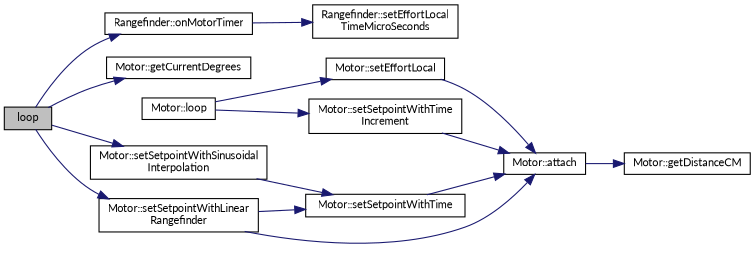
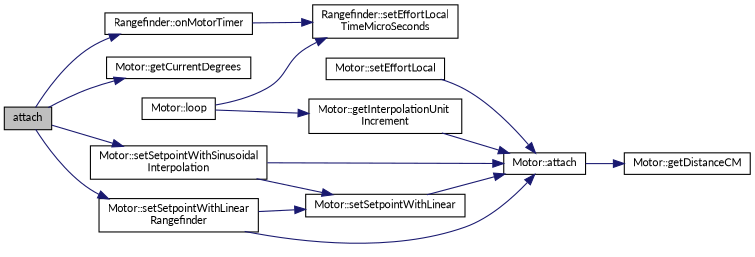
(268, 92) -> (273, 84)
(385, 116) -> (385, 116)
(28, 118) -> (28, 118)
none -> (380, 163)
(385, 206) -> (385, 206)
